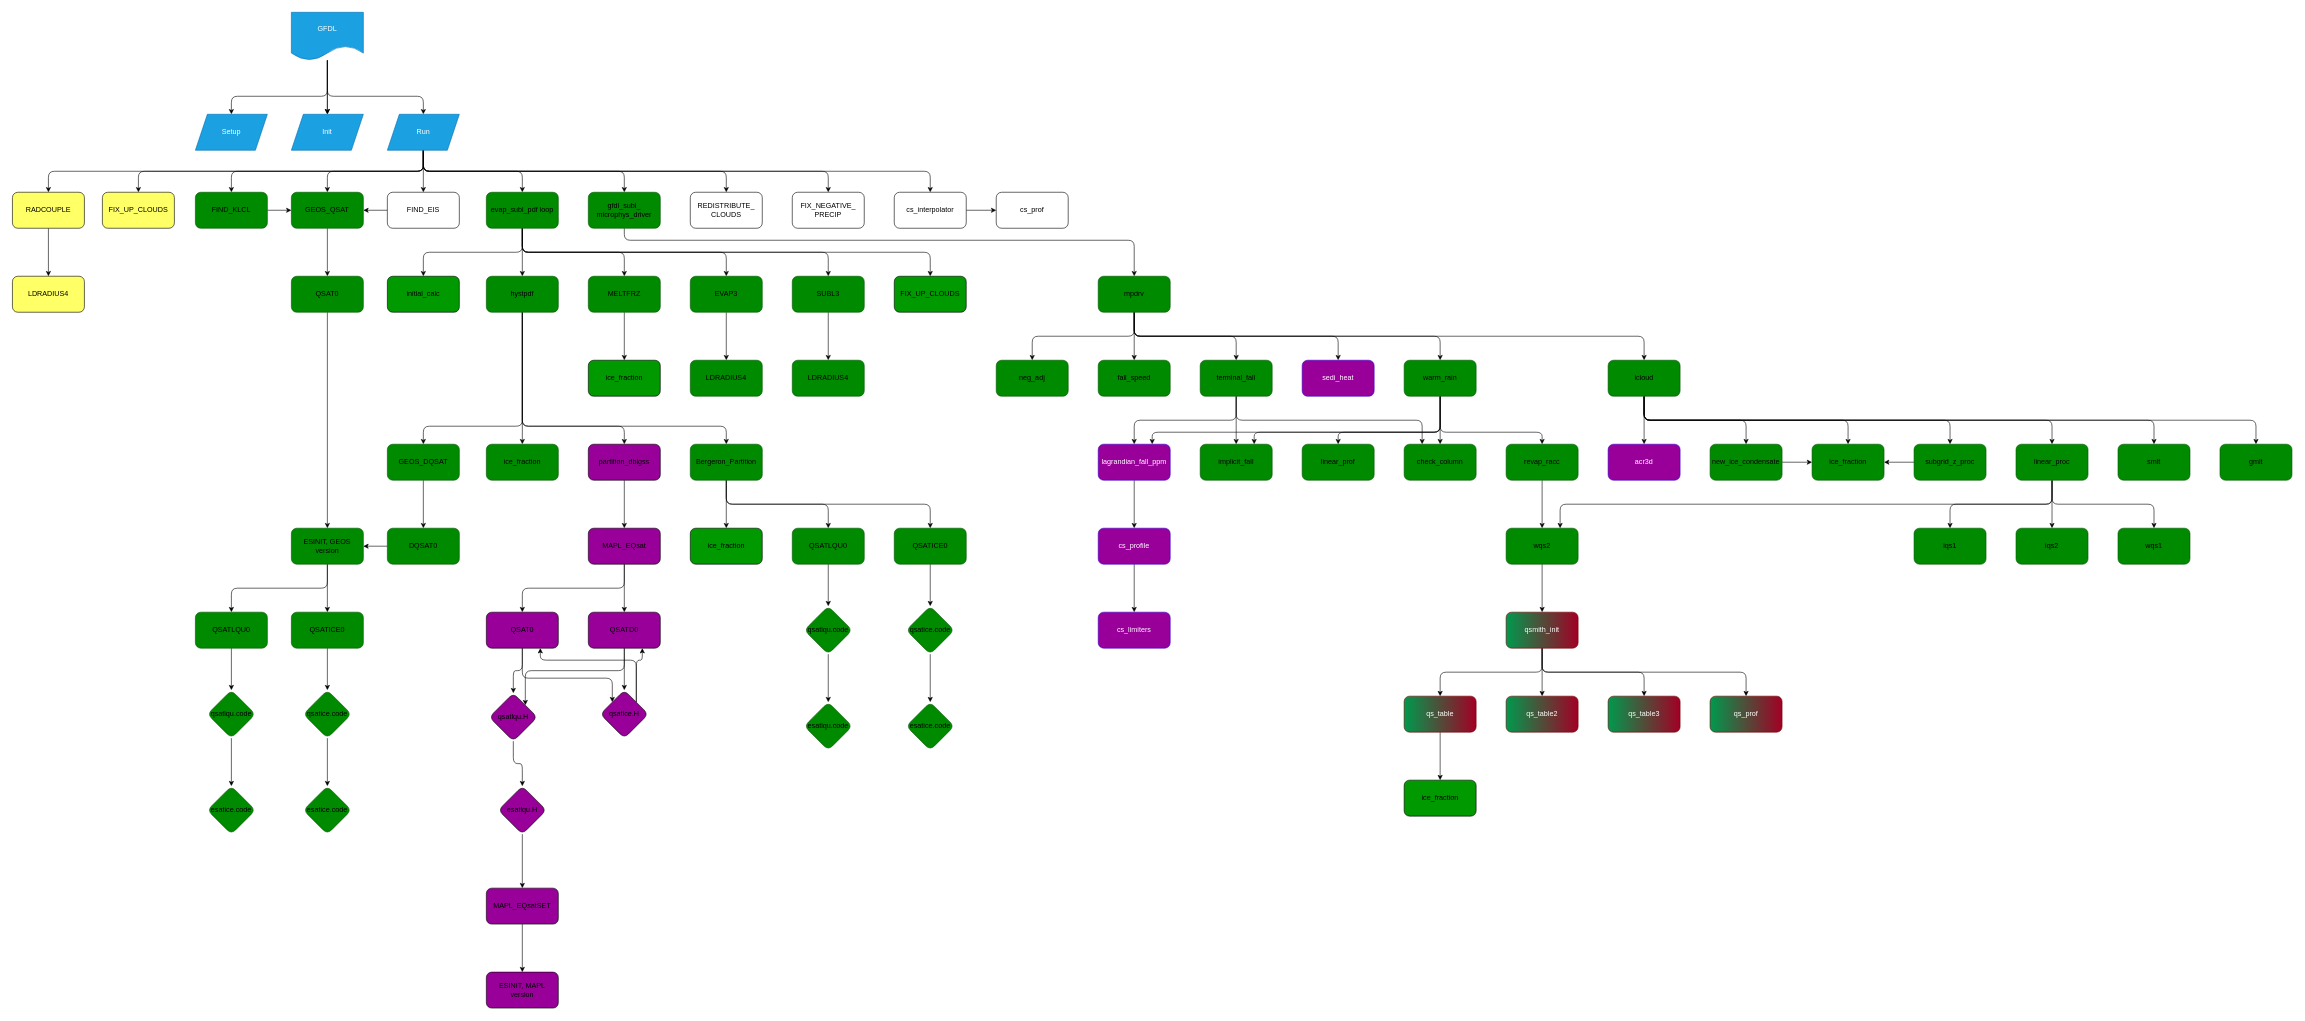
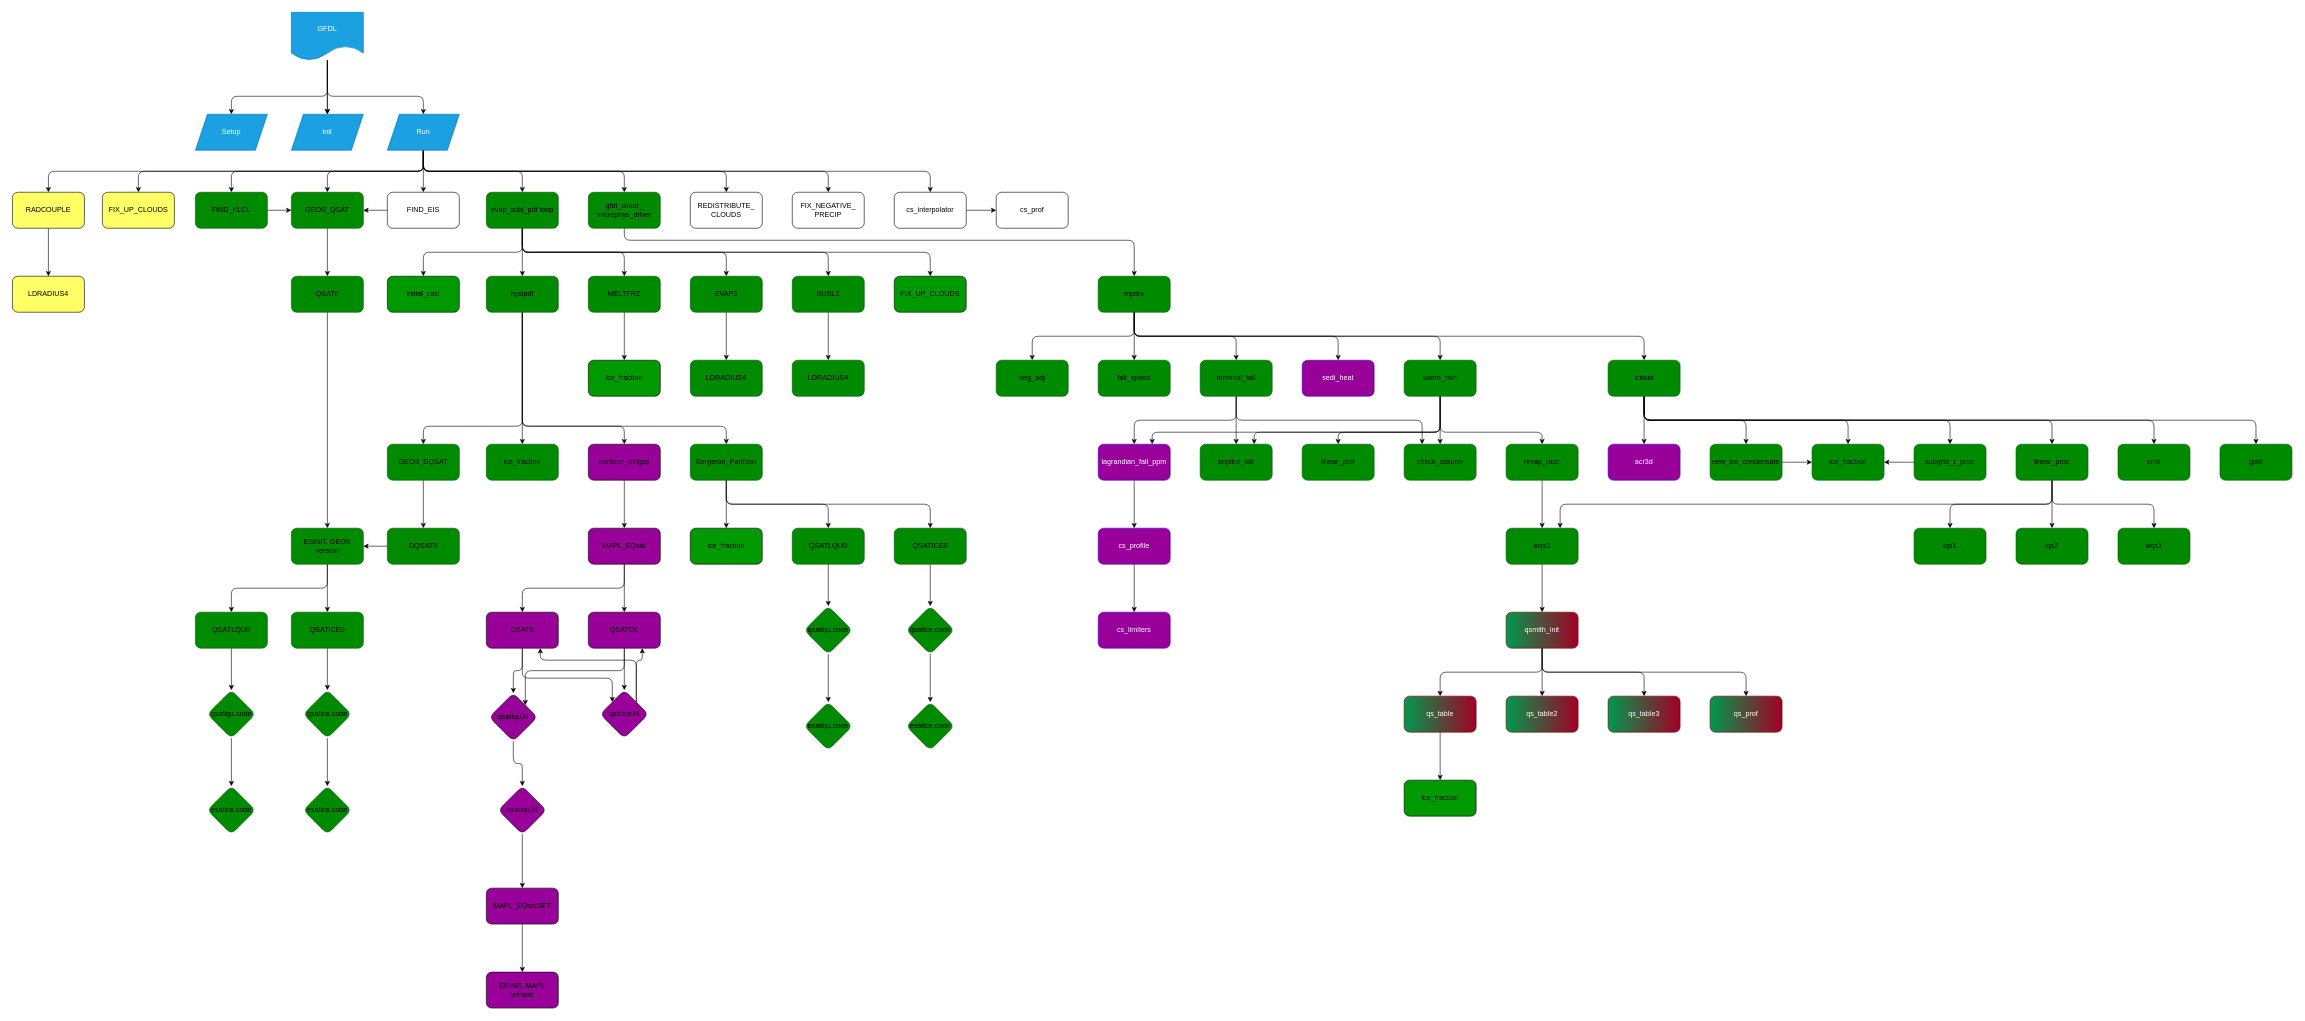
(624, 210) -> (624, 210)
